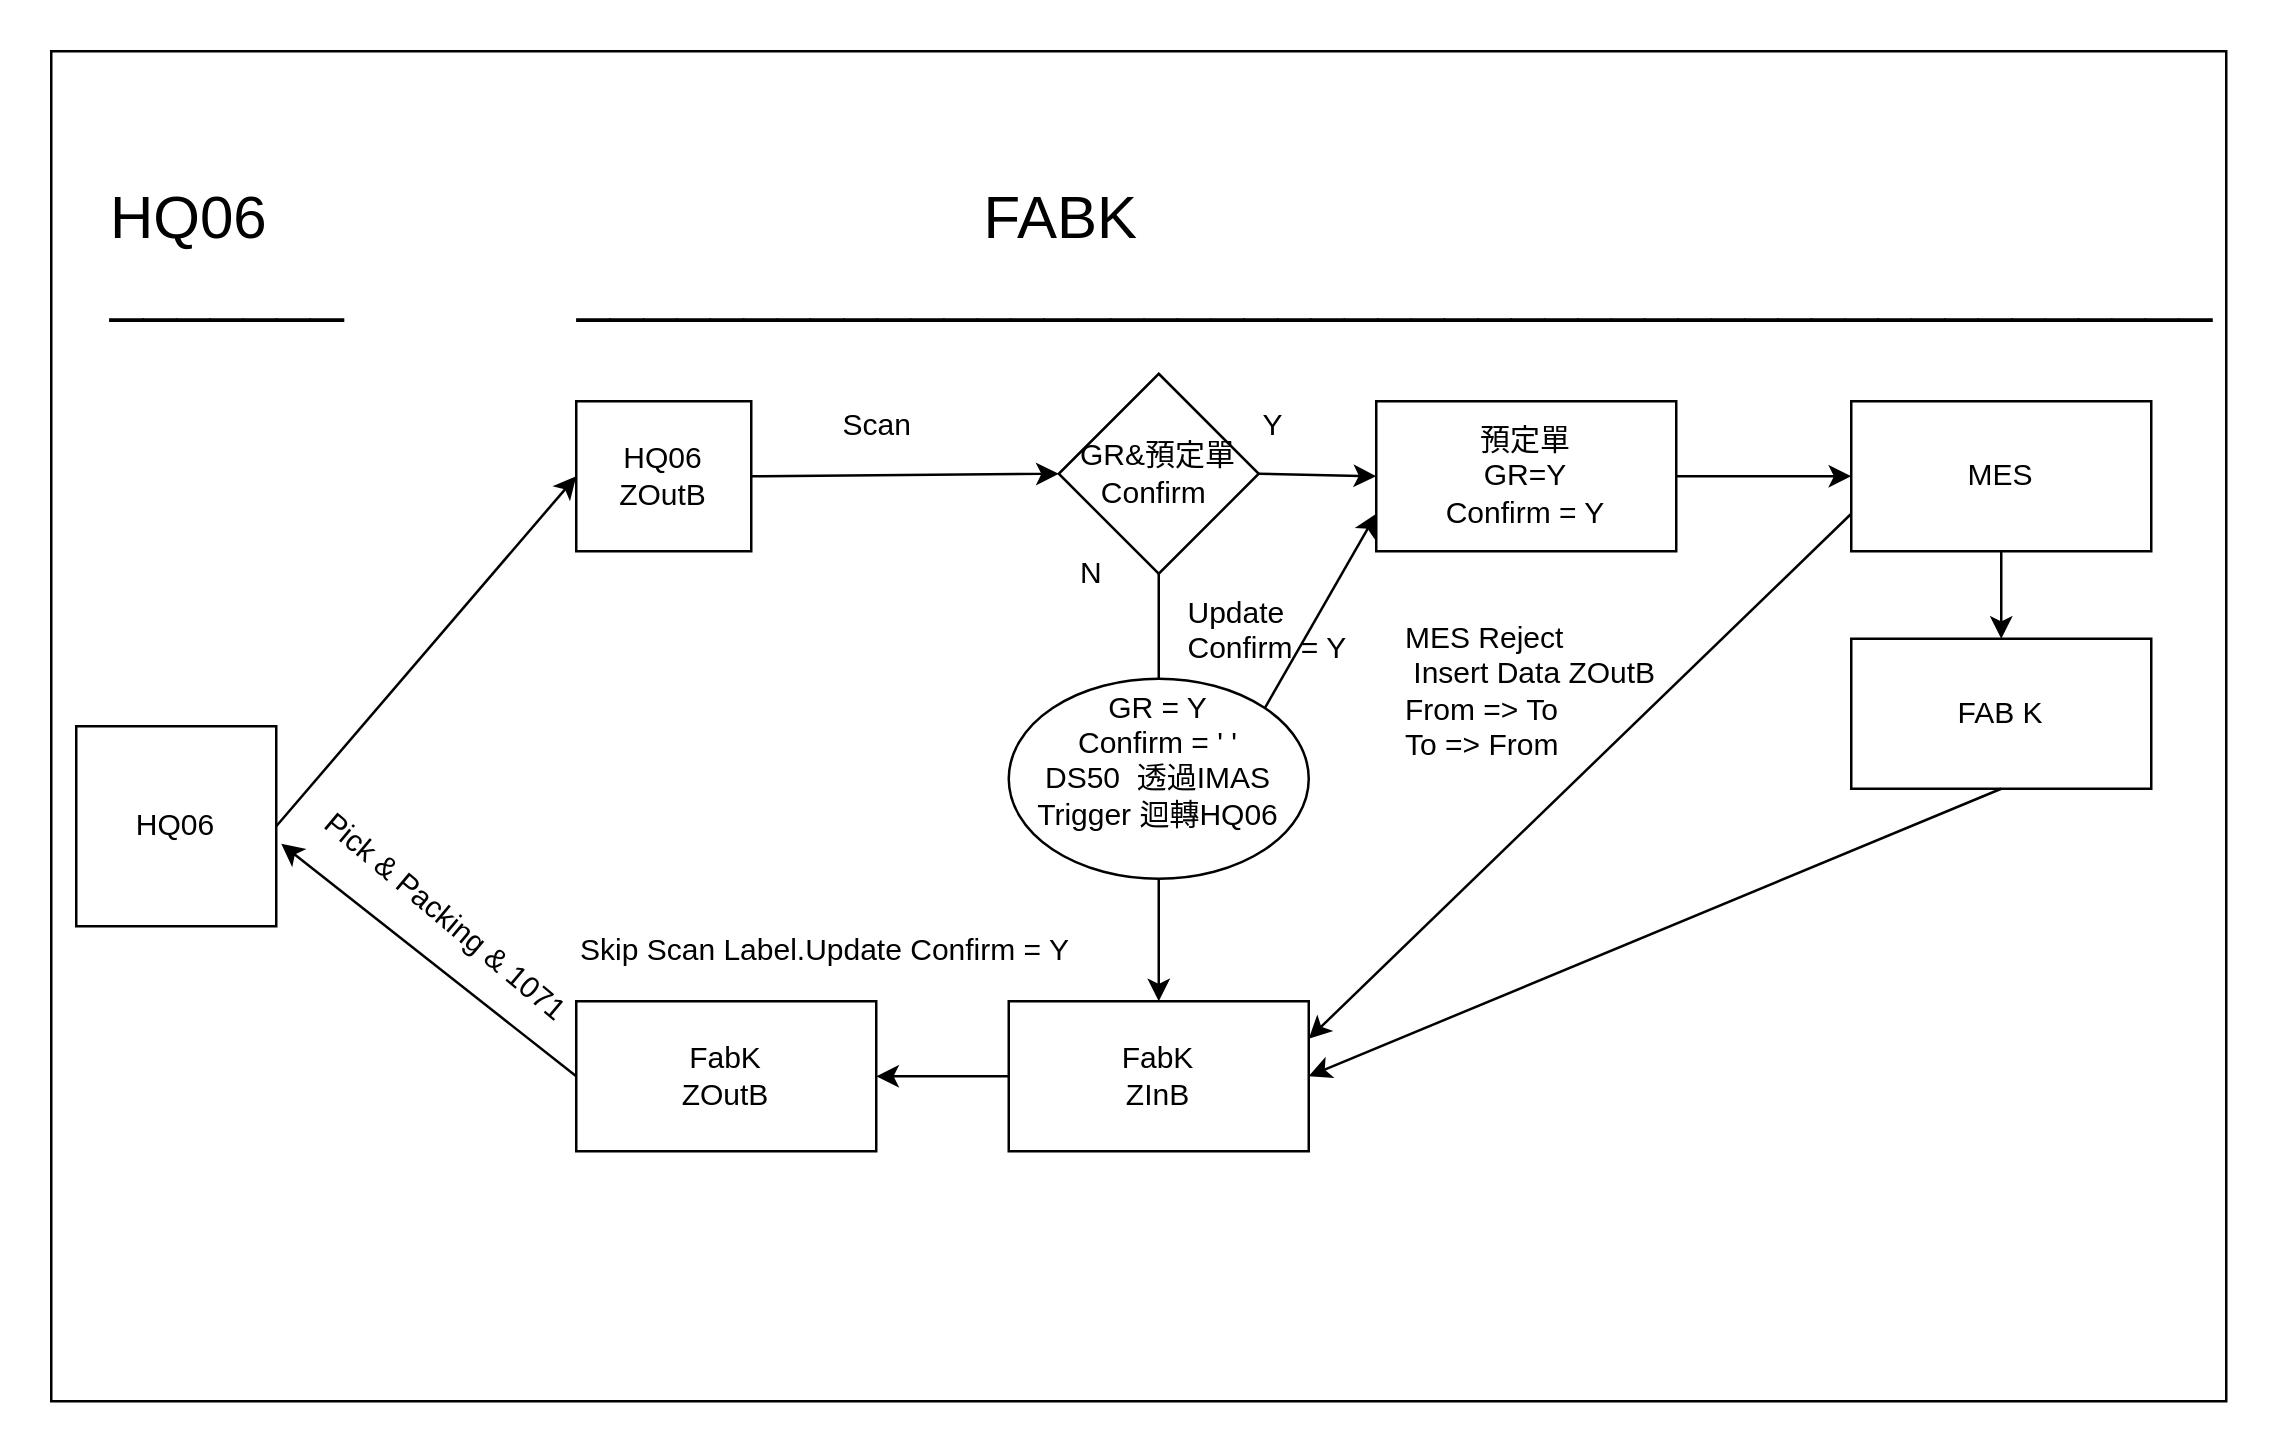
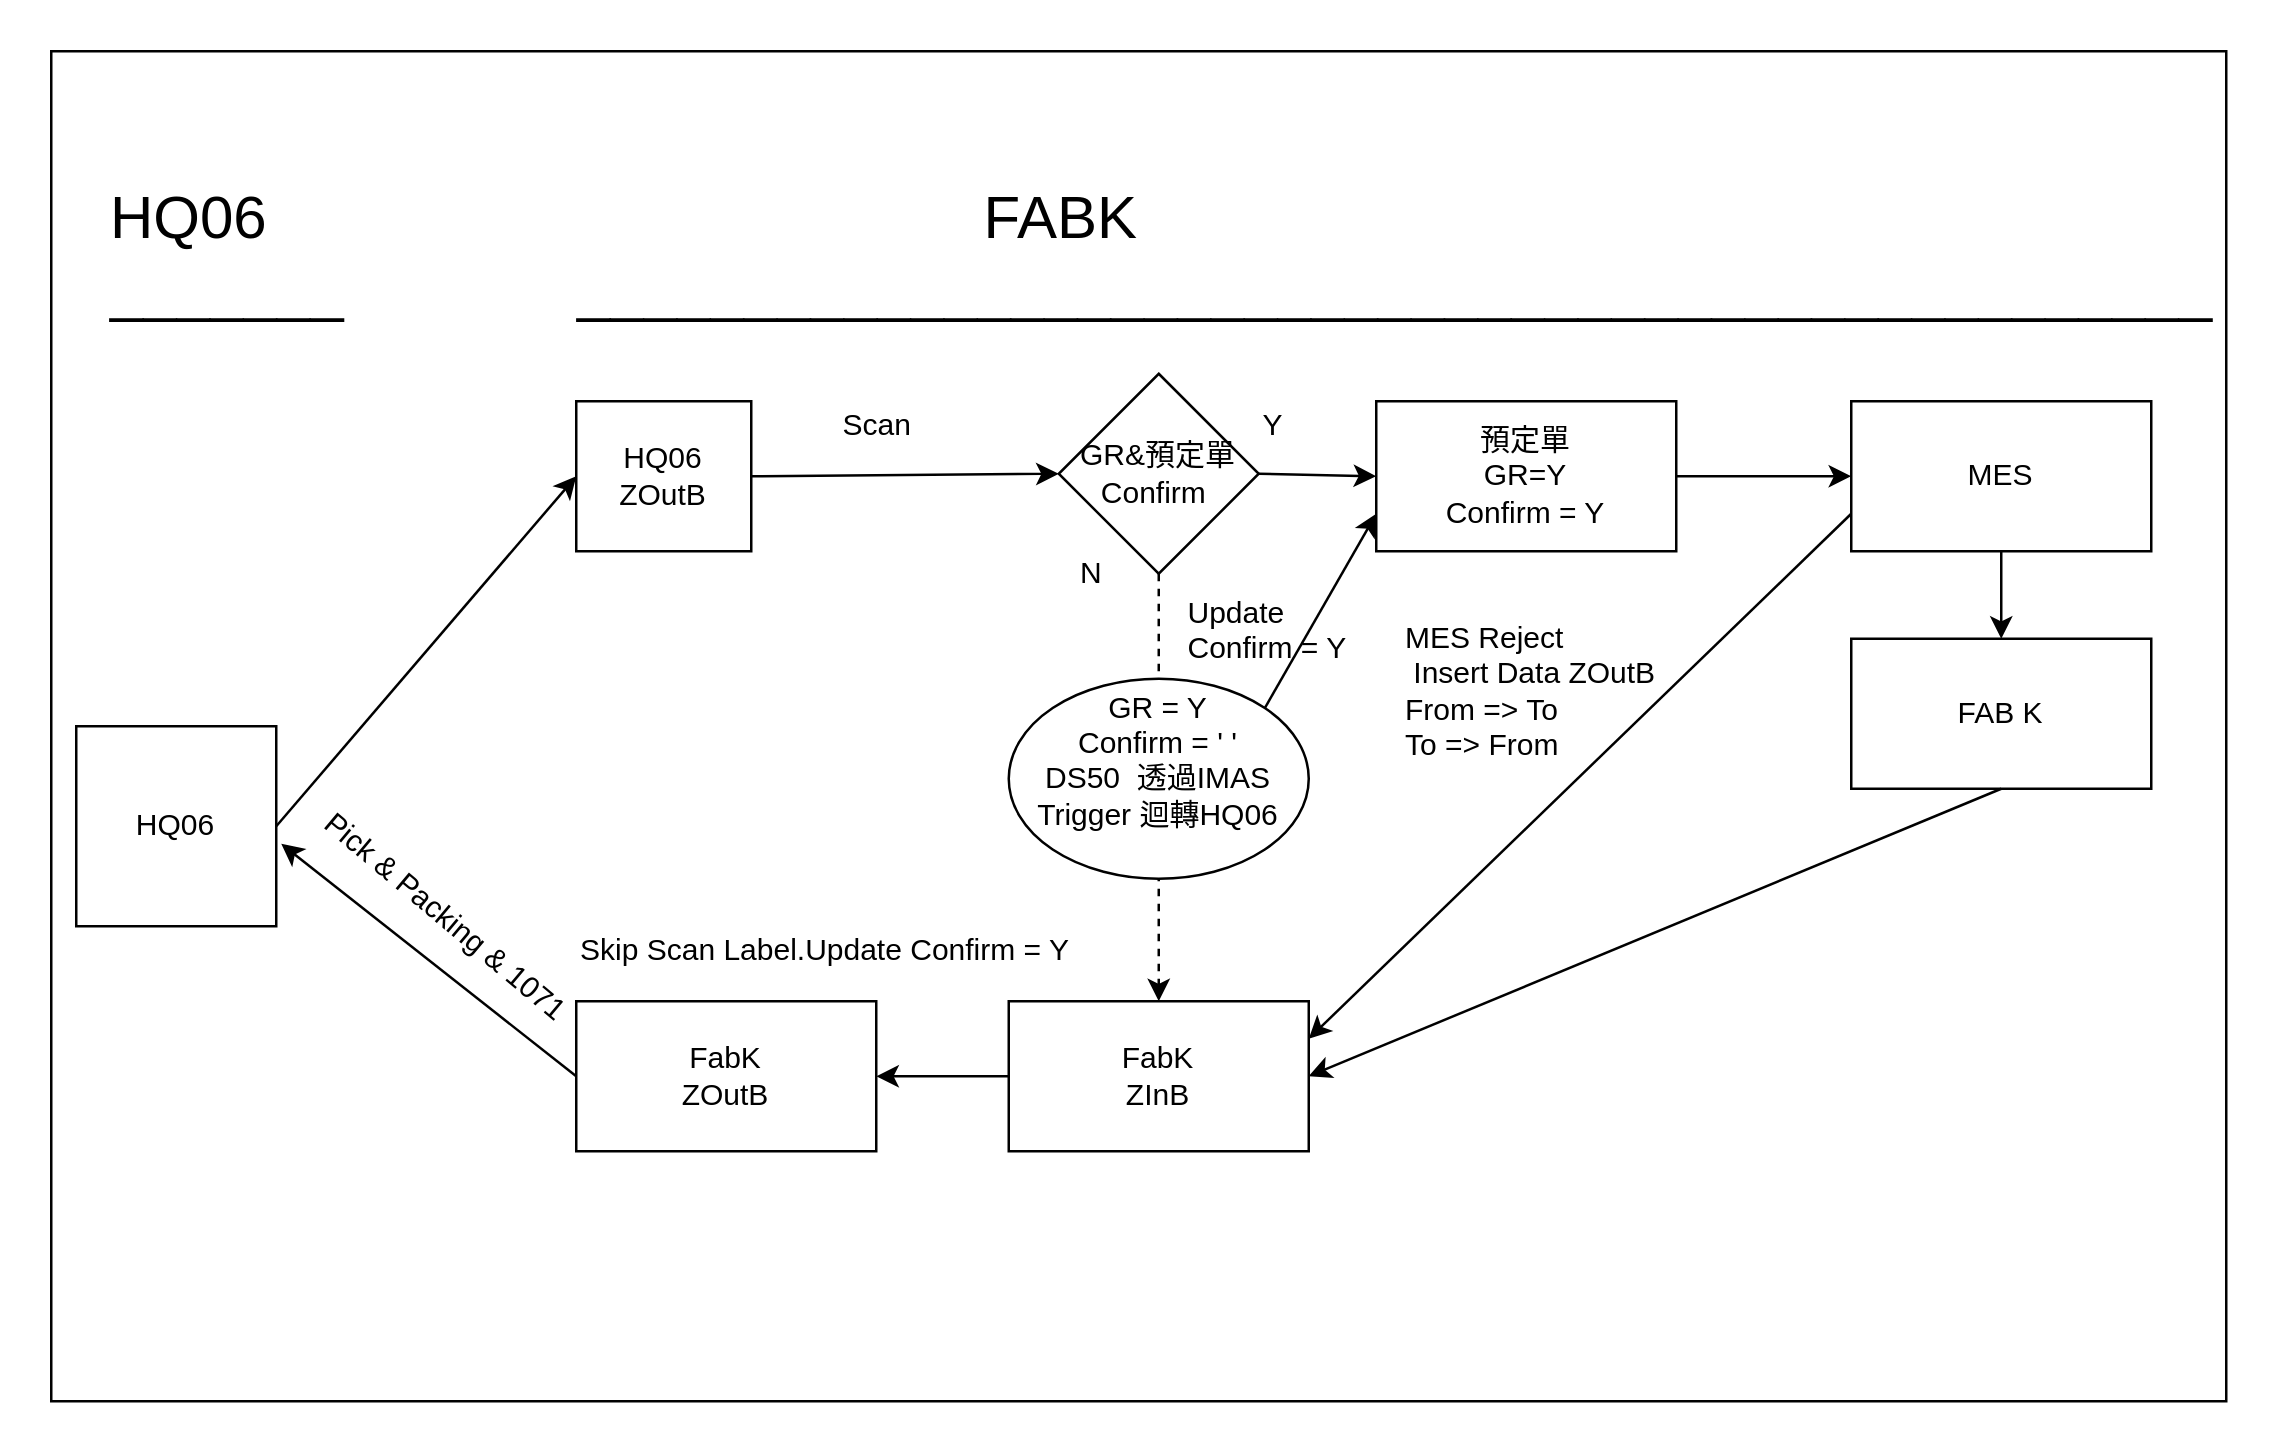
(1159, 929) -> (1159, 929)
